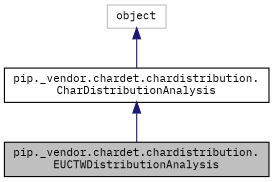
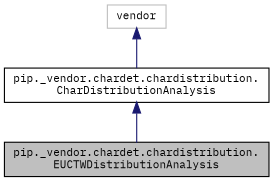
(137, 17) -> (137, 17)
